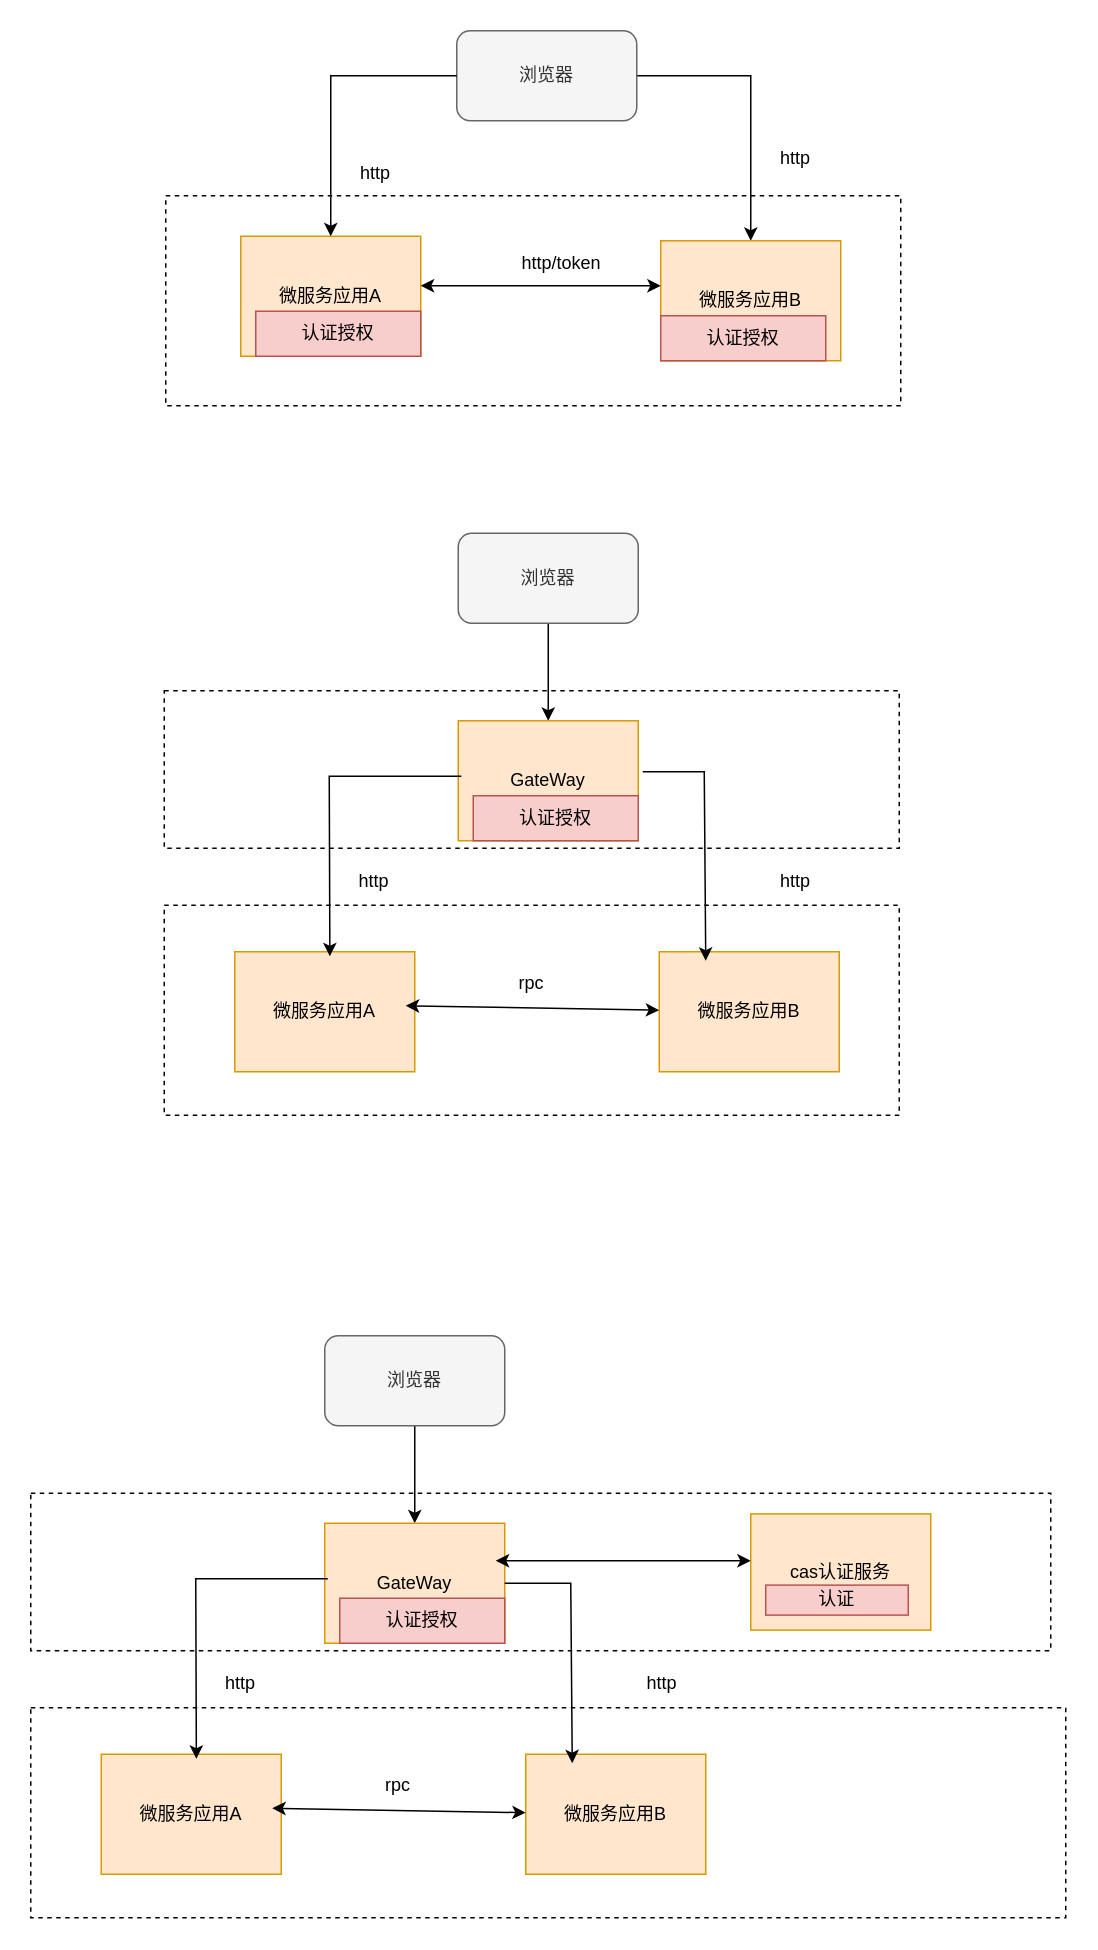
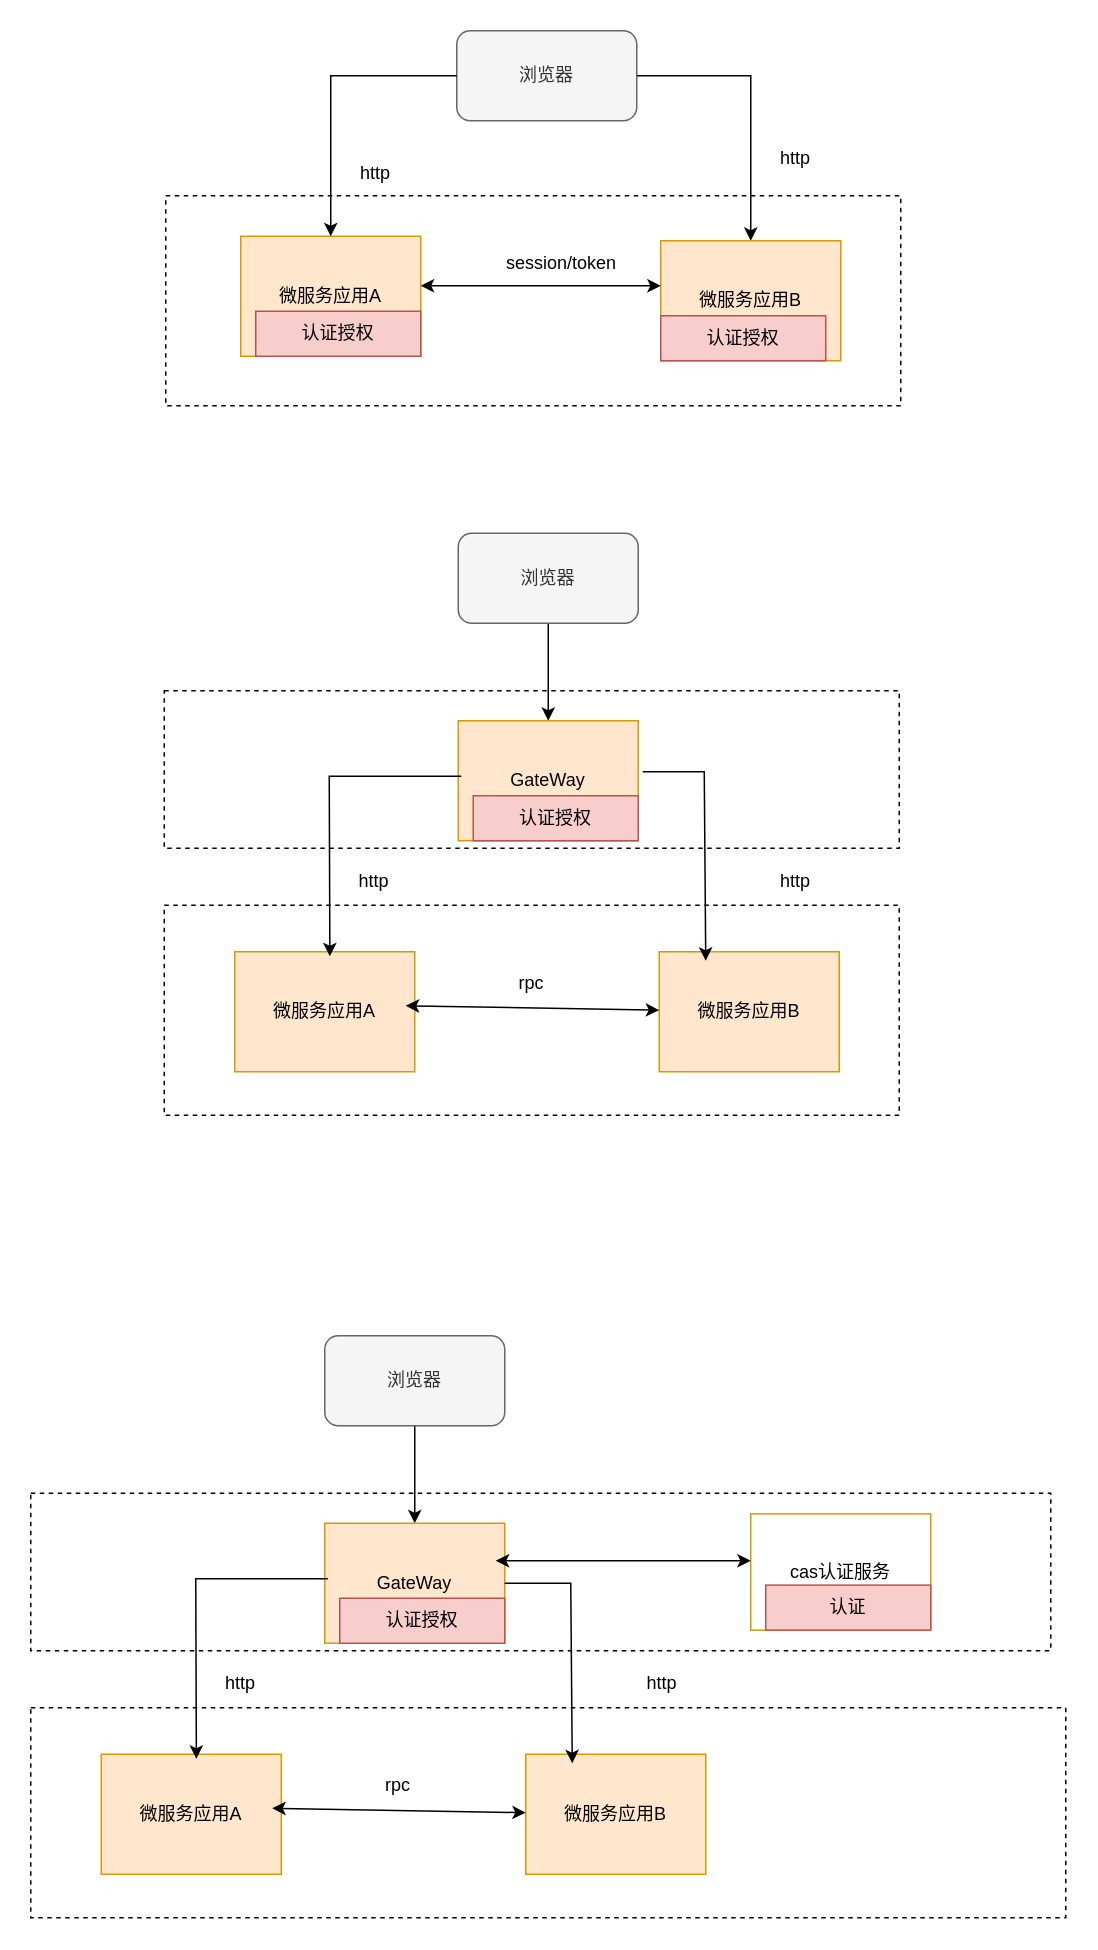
(562, 263) -> (562, 263)
(841, 1572) -> (841, 1572)
(837, 1600) -> (848, 1608)
